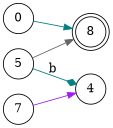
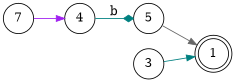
(18, 18) -> (149, 64)
(91, 32) -> (213, 54)
(50, 75) -> (109, 18)
